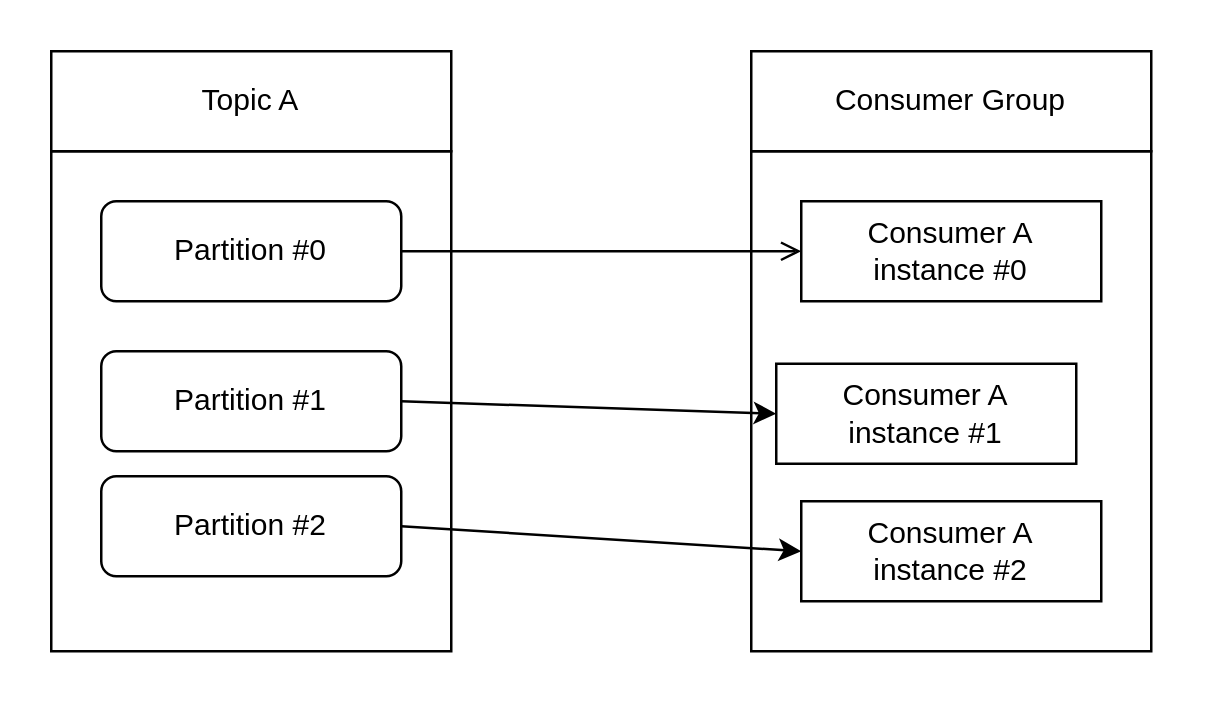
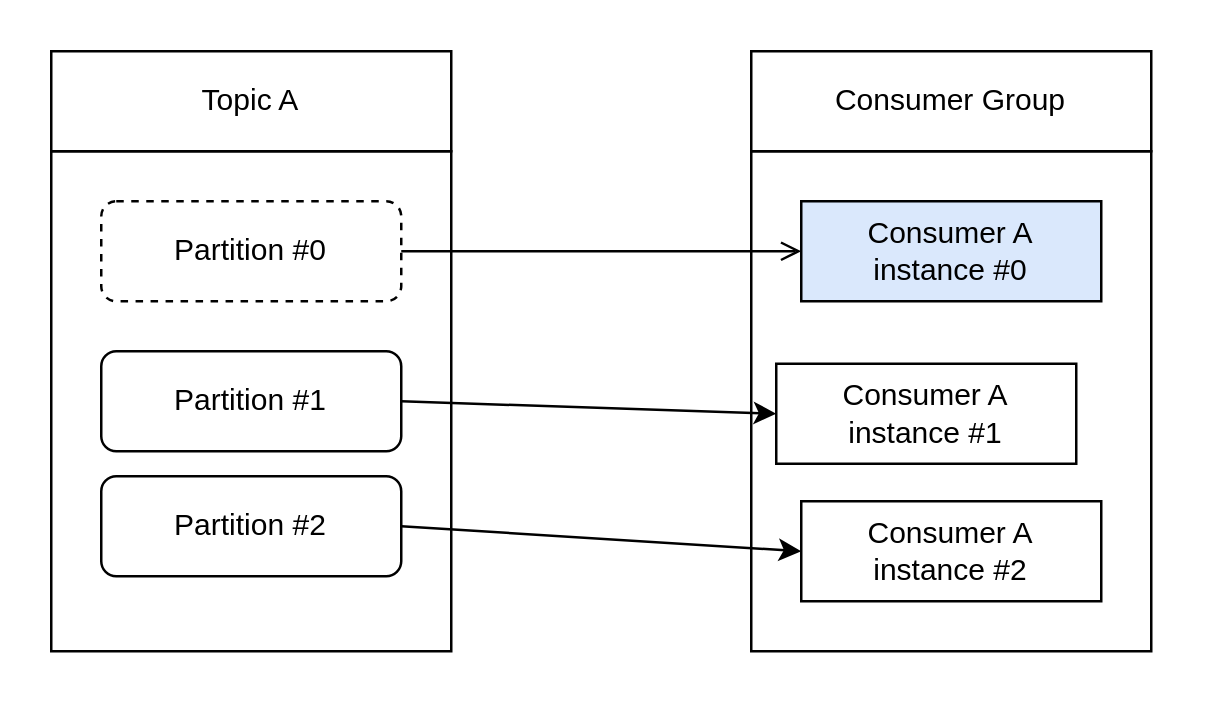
(251, 251) -> (251, 251)
(951, 251) -> (951, 251)
